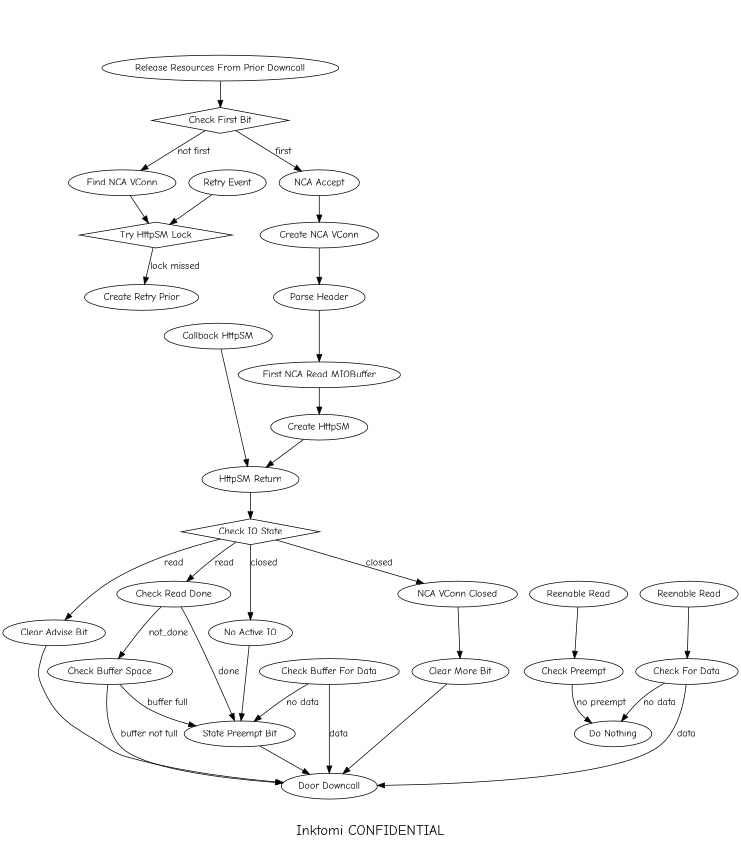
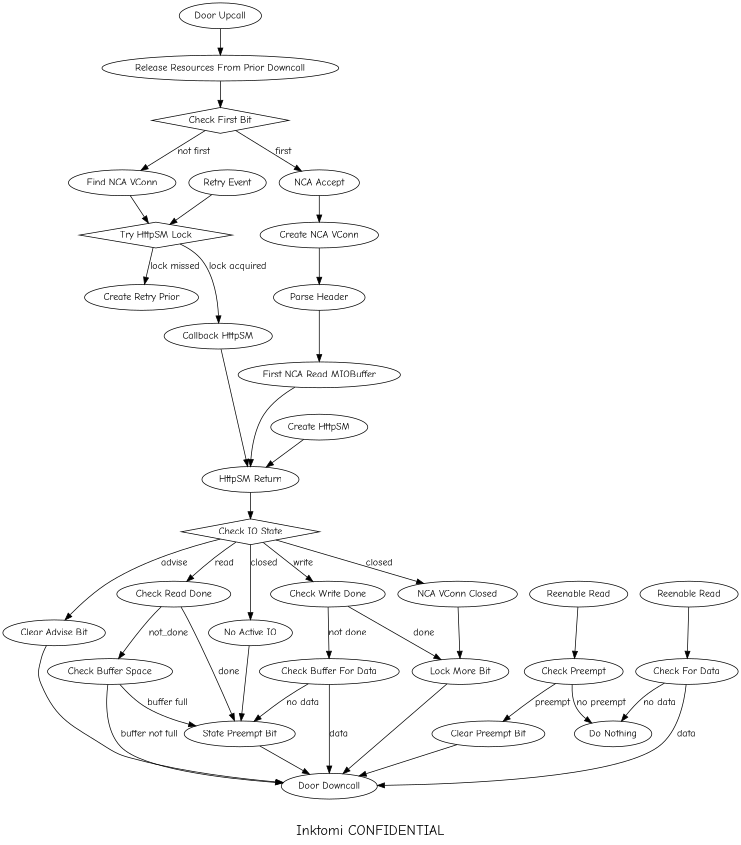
none -> (220, 16)
none -> (210, 274)
(319, 397) -> (263, 417)
(174, 563) -> (174, 563)
none -> (328, 594)
(460, 672) -> (460, 672)
none -> (488, 734)
